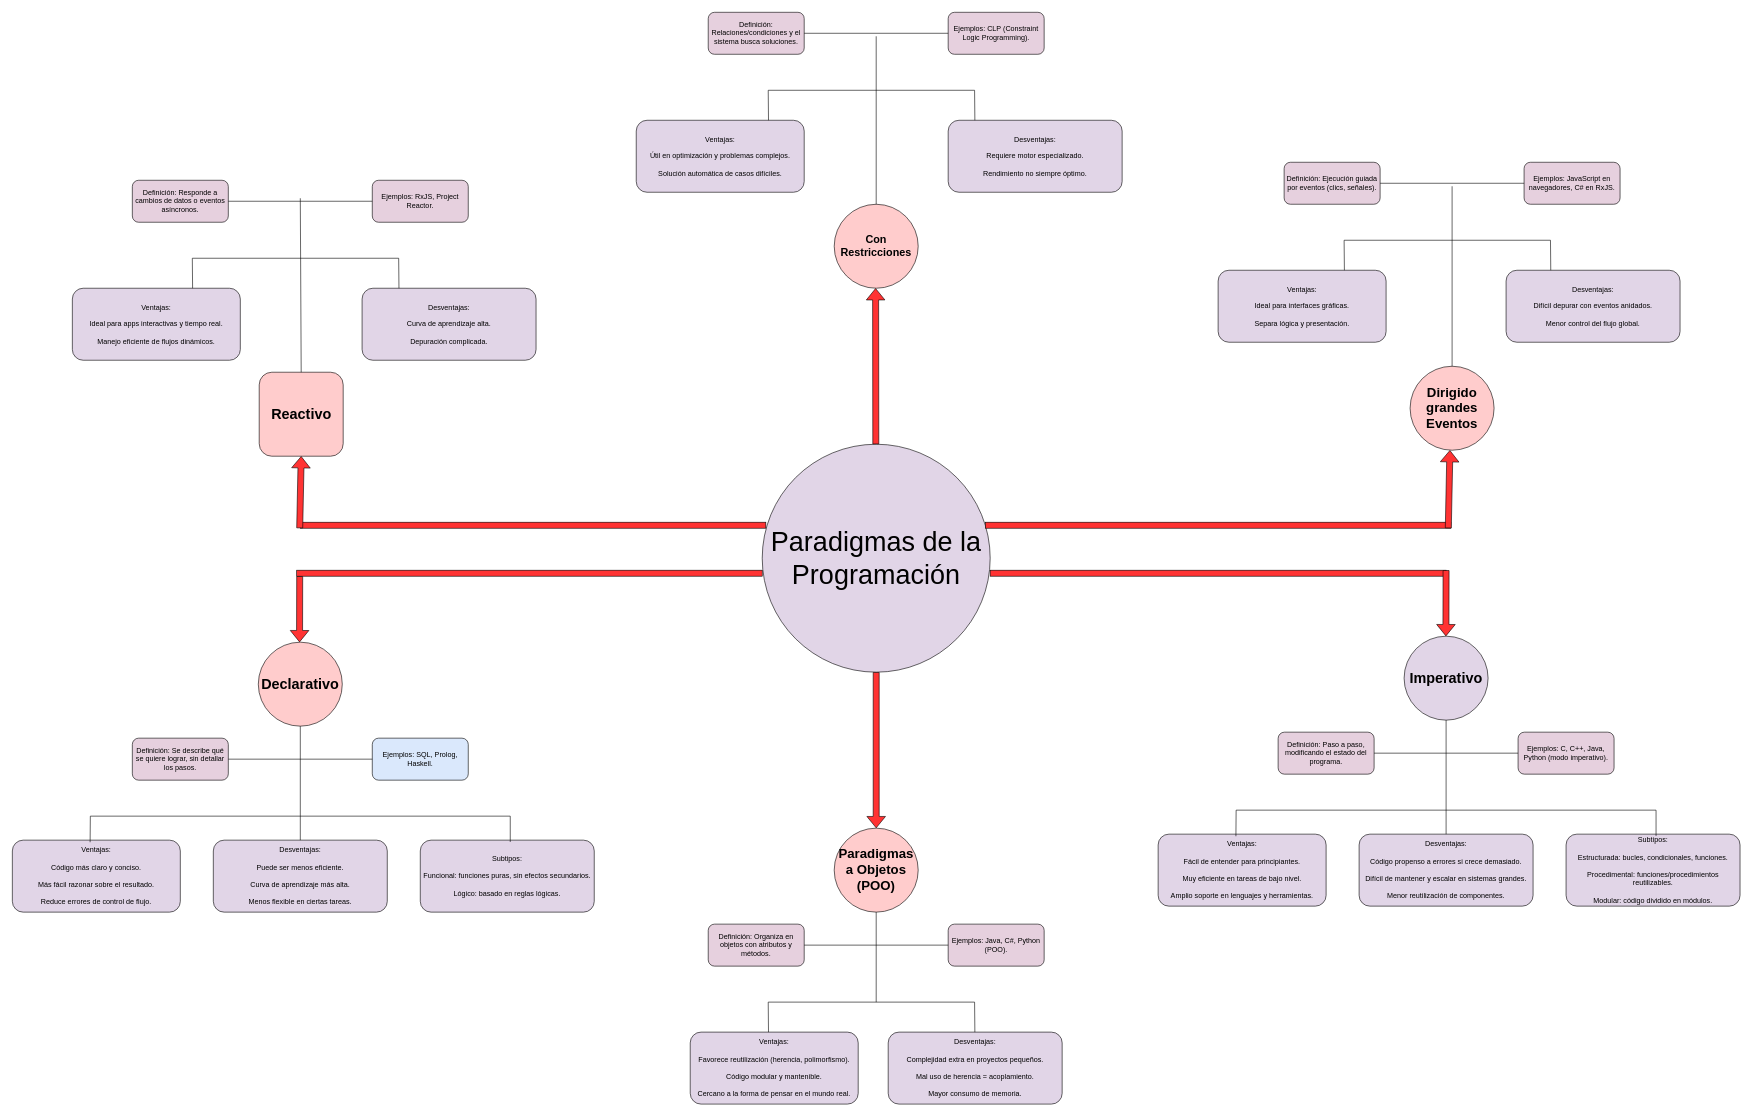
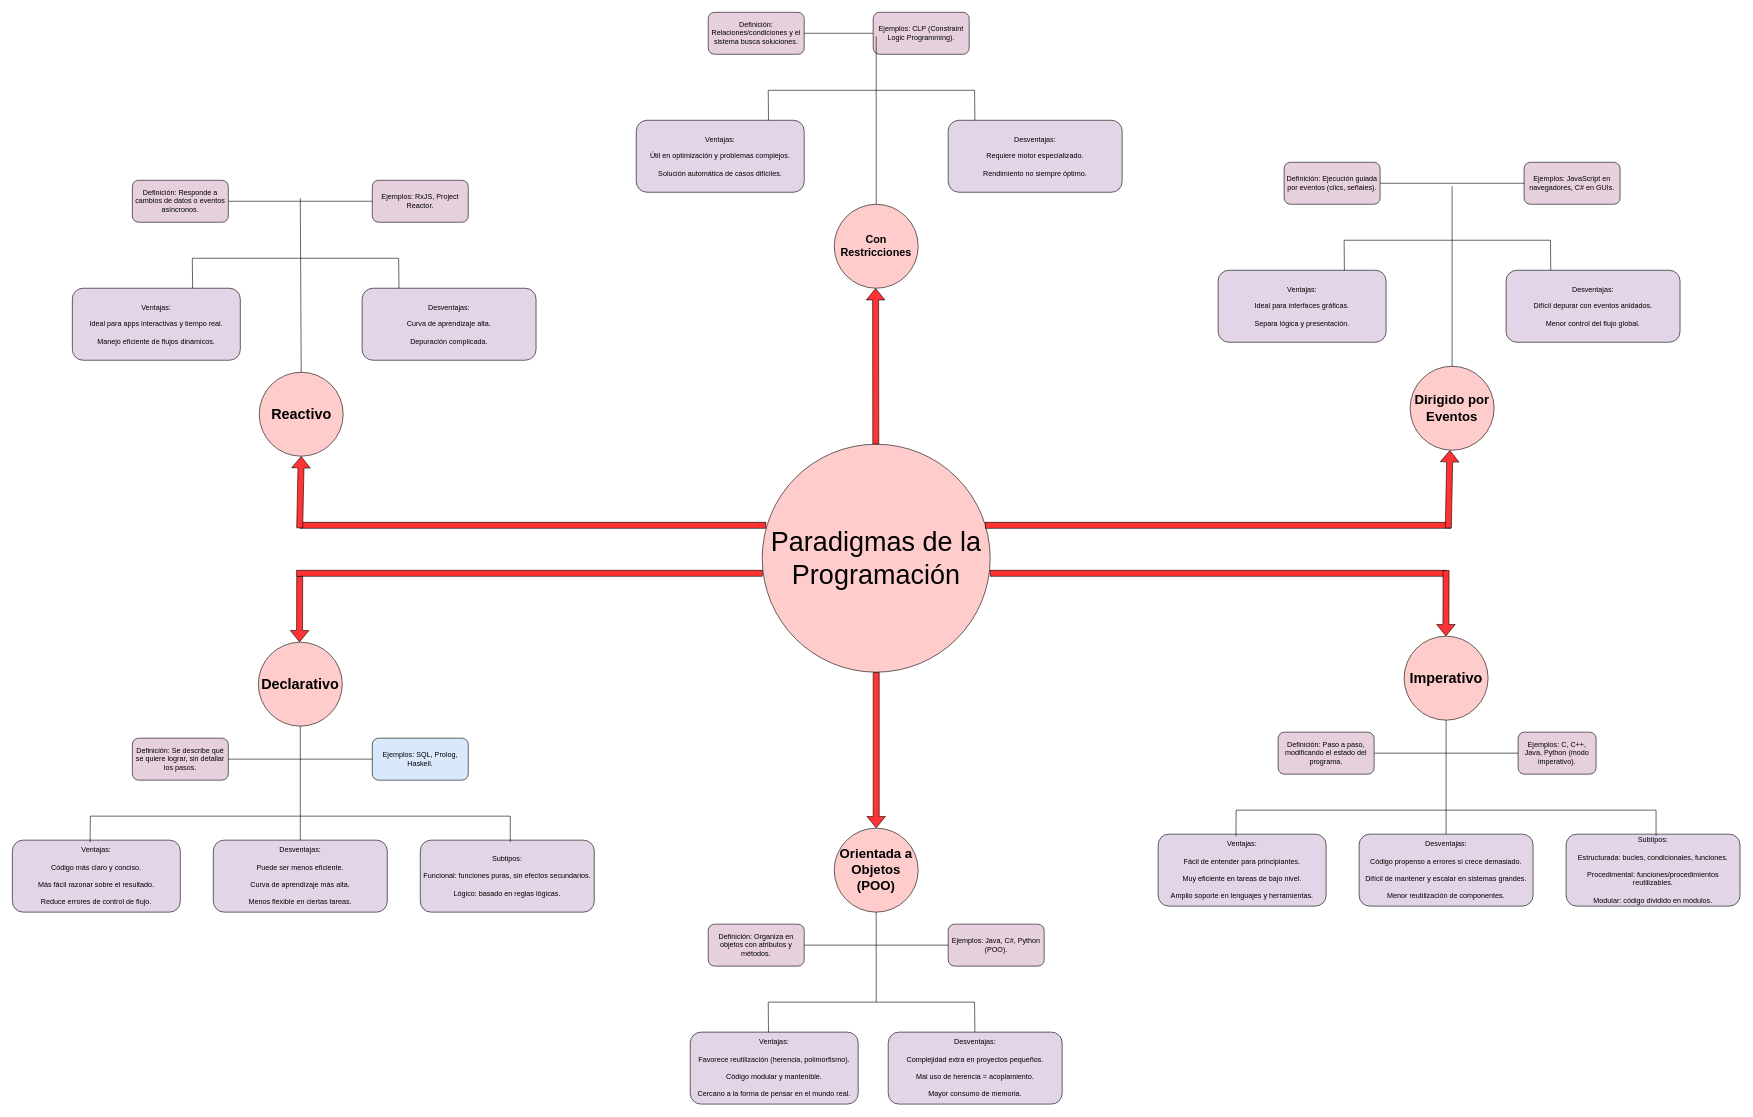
(996, 33) -> (921, 33)
(1572, 183) -> (1572, 183)
(1452, 408) -> (1452, 408)
(301, 414) -> (301, 414)
(876, 558) -> (876, 558)
(1446, 678) -> (1446, 678)
(1566, 753) -> (1557, 753)
(876, 870) -> (876, 870)
